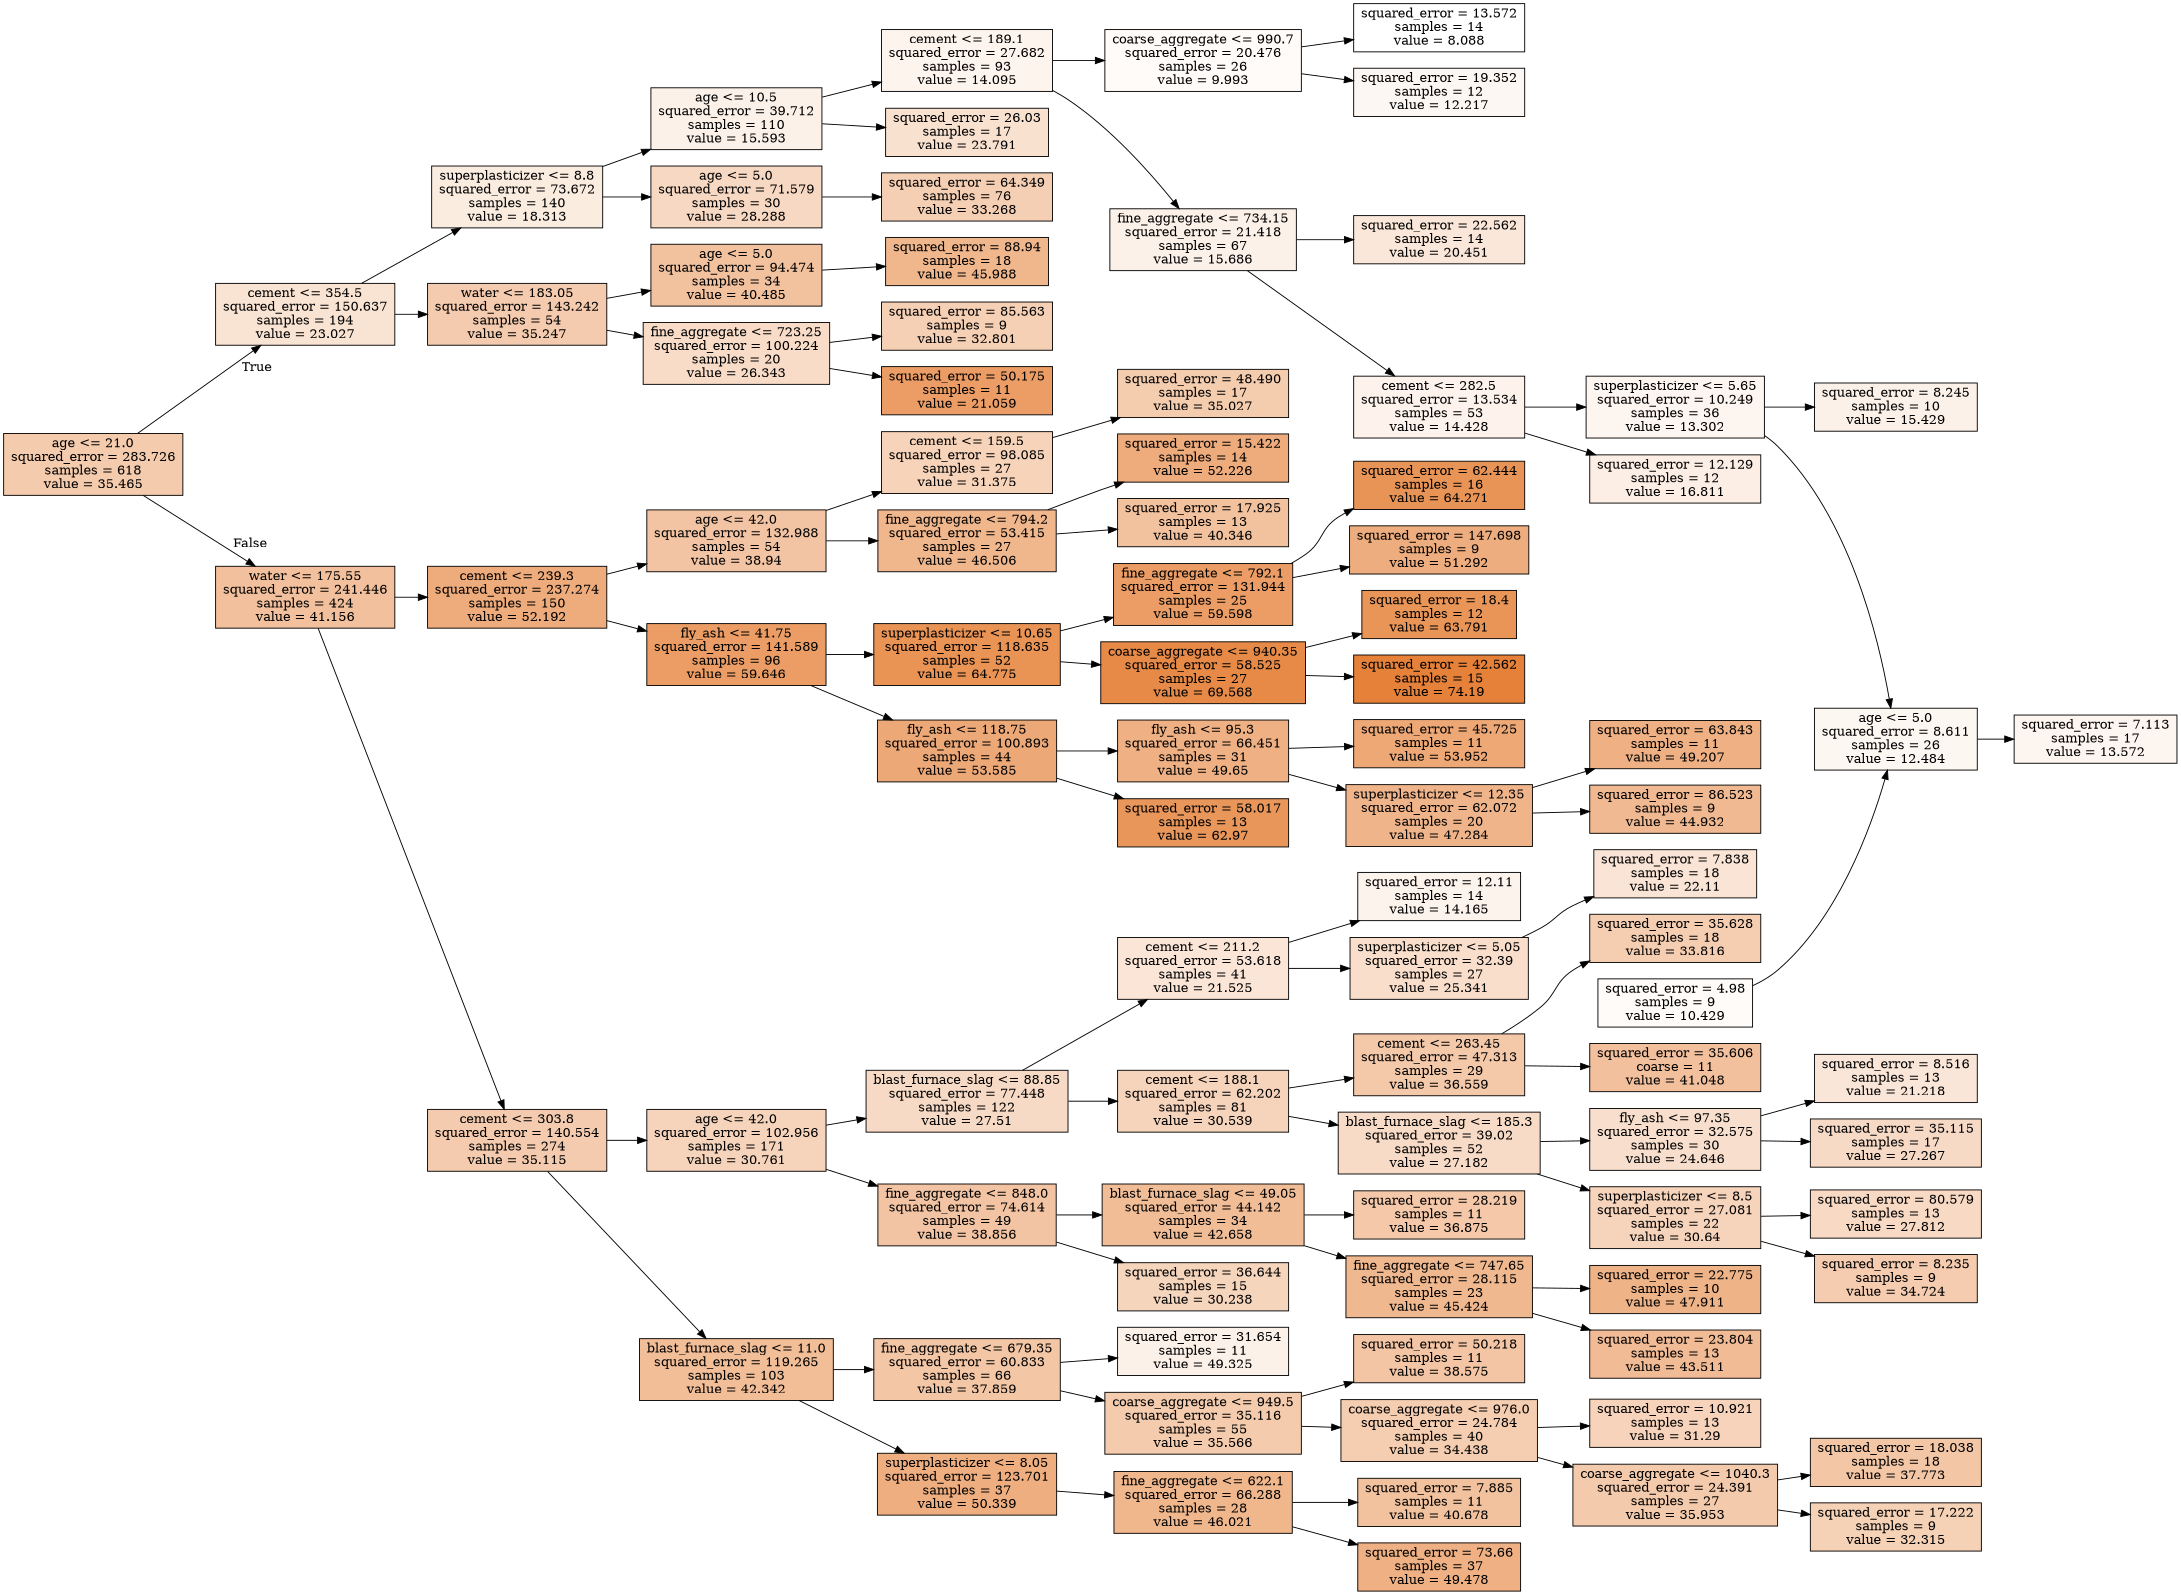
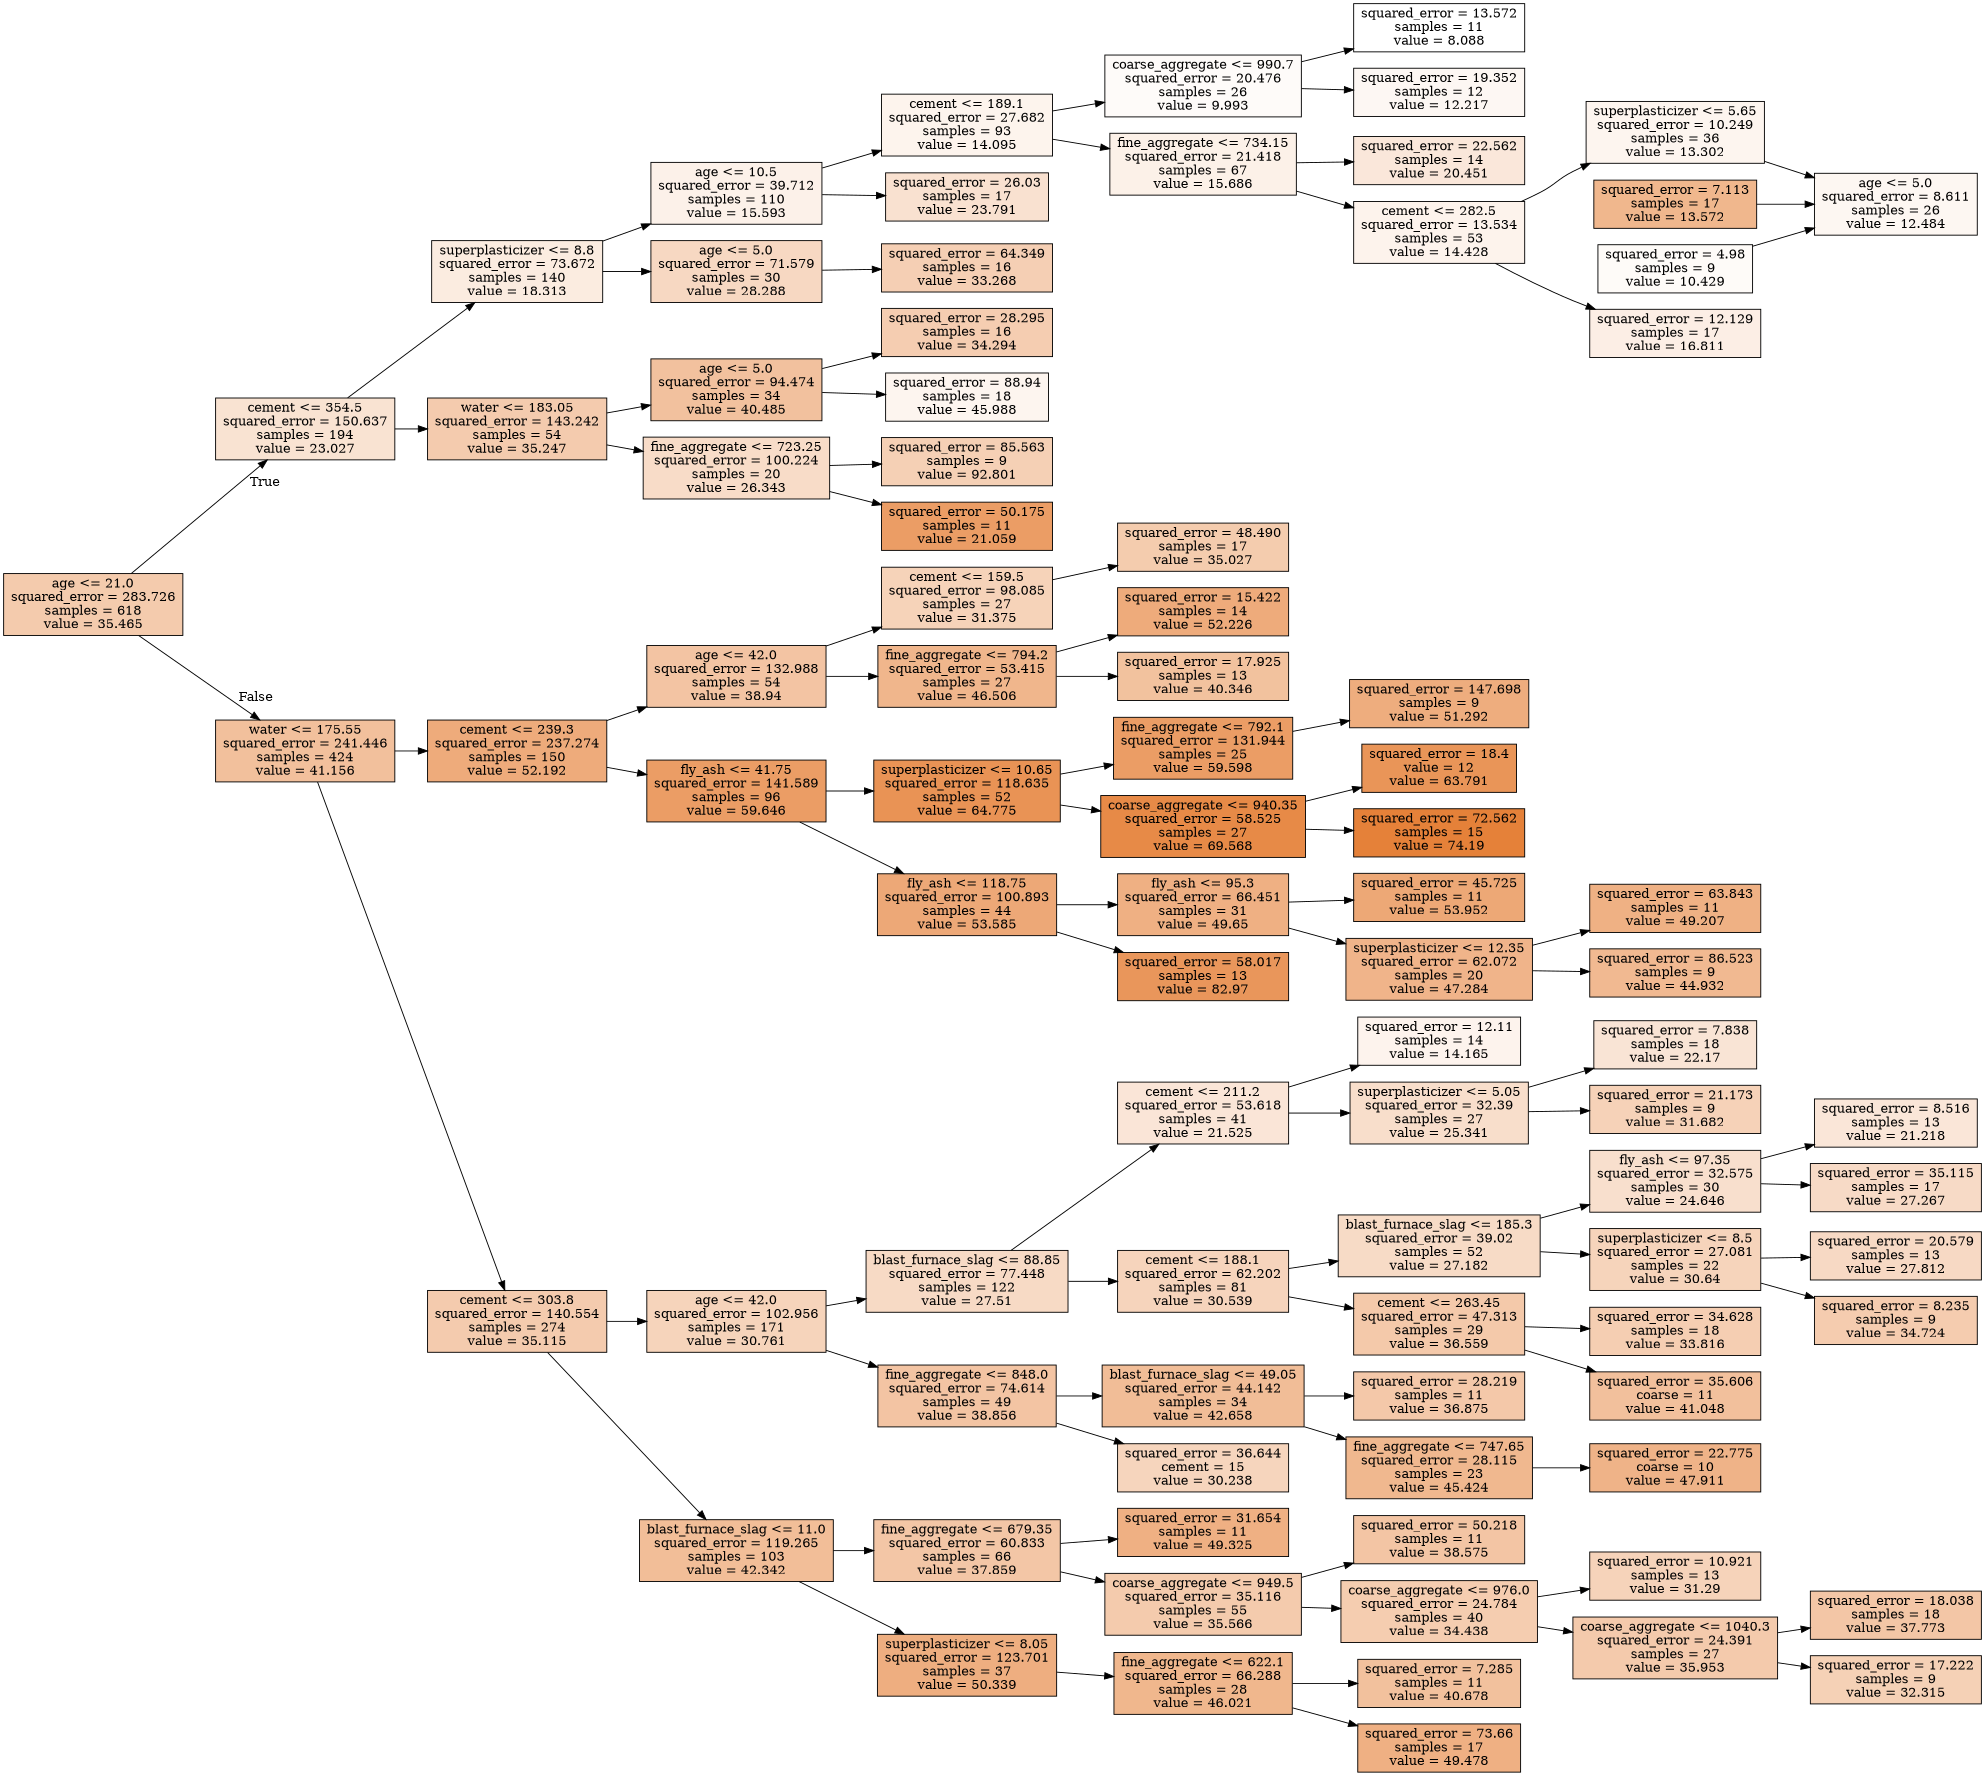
(1439, 28) -> (1439, 28)
(967, 197) -> (967, 268)
(967, 262) -> (967, 397)
(967, 326) -> (967, 462)
none -> (967, 333)
(1896, 407) -> none
(1675, 479) -> (1675, 333)
(1439, 485) -> none
(1439, 615) -> (1439, 768)
(1439, 679) -> (1439, 833)
(1991, 739) -> (1781, 204)
(2096, 739) -> (1675, 204)
(1203, 823) -> (1203, 977)
(1675, 874) -> (1675, 1045)
(1675, 938) -> (1675, 1331)
none -> (1675, 1109)
(1896, 1214) -> (1896, 1256)
(1203, 1287) -> (1203, 1468)
(1675, 1290) -> (1675, 1468)
(1203, 1351) -> (1203, 1532)
(1675, 1354) -> none
(1439, 1502) -> (1439, 1683)
(1439, 1567) -> (1439, 1748)
